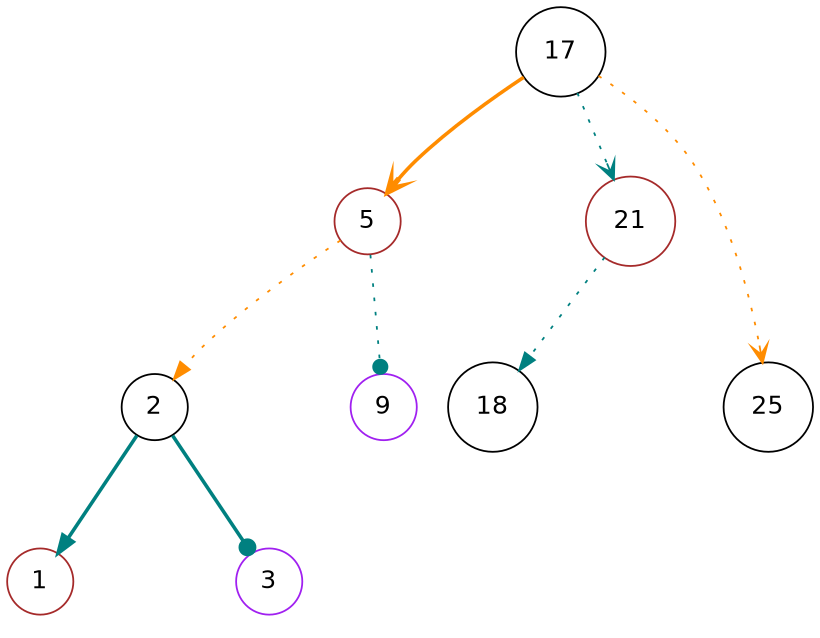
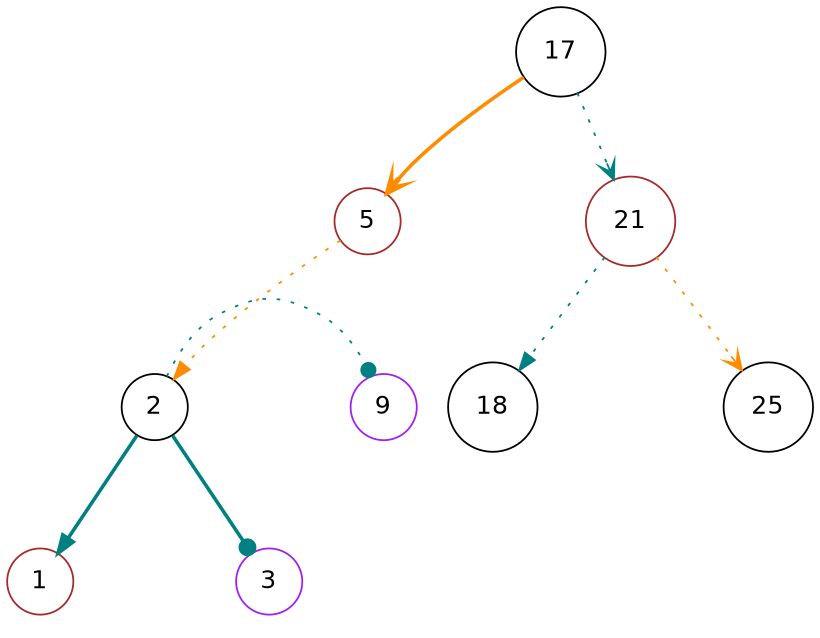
(709, 191) -> (694, 307)
(375, 307) -> (281, 300)
